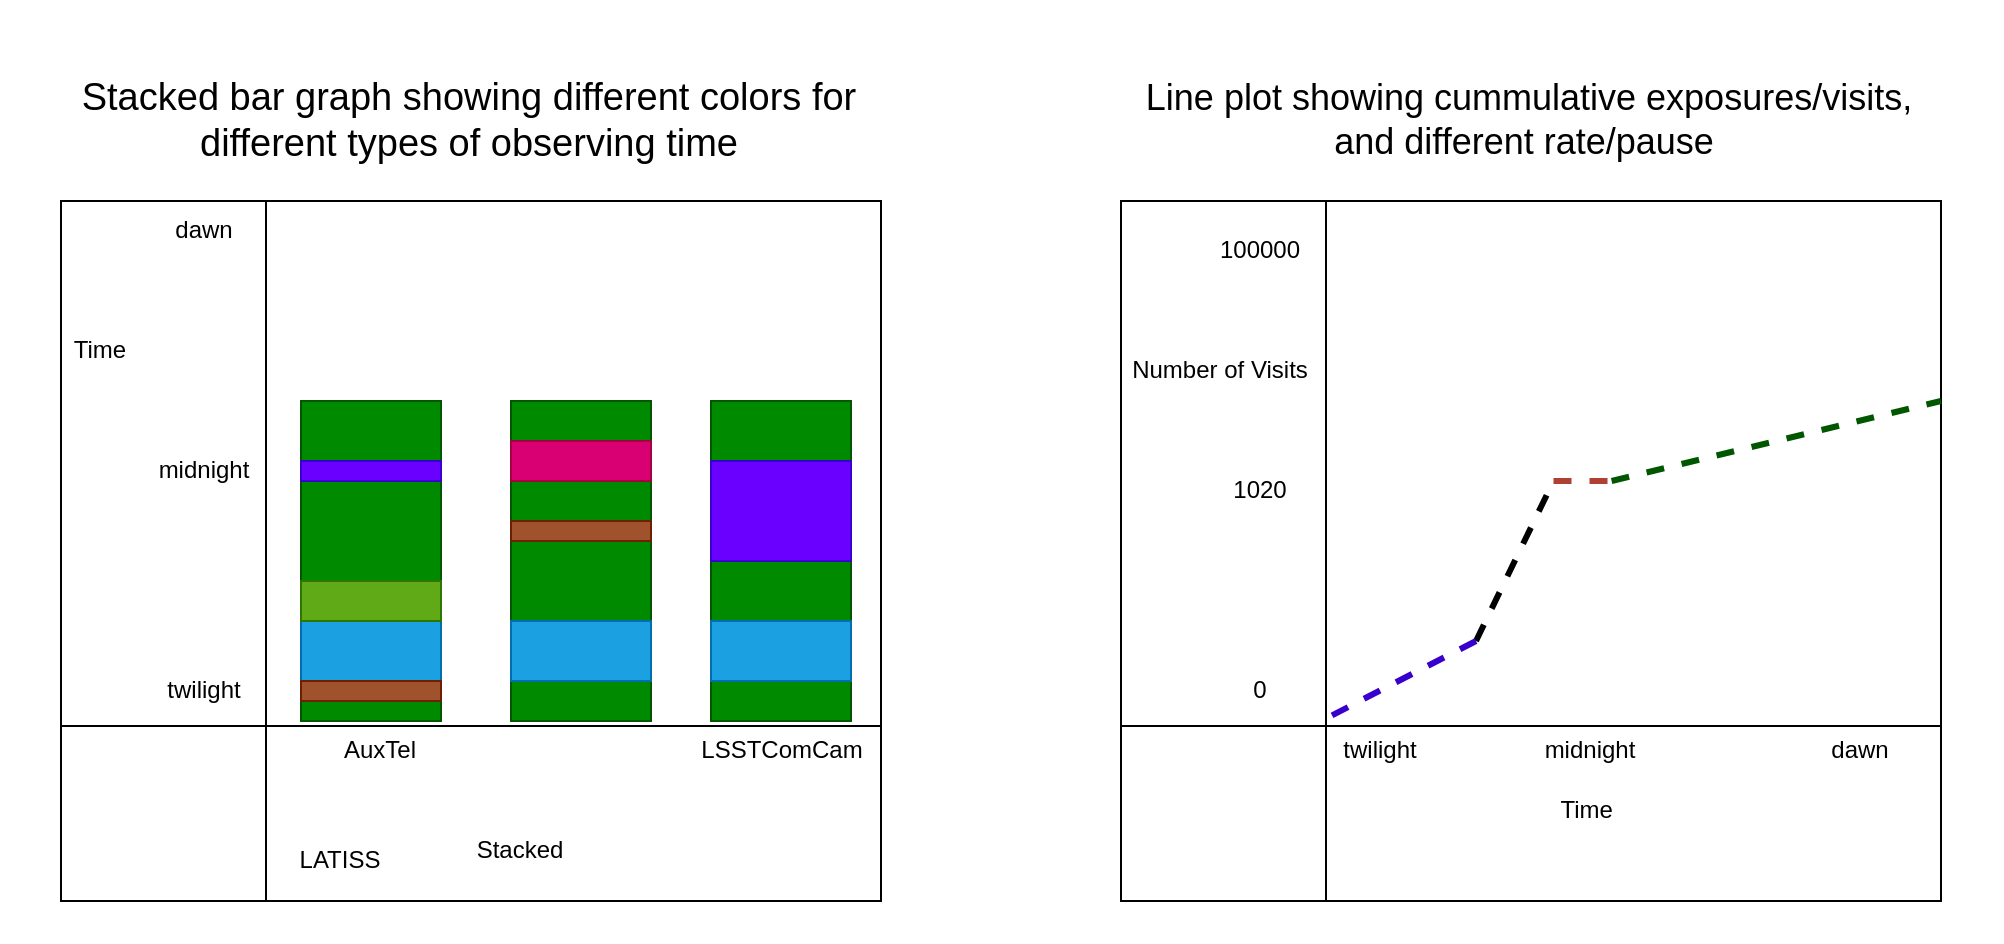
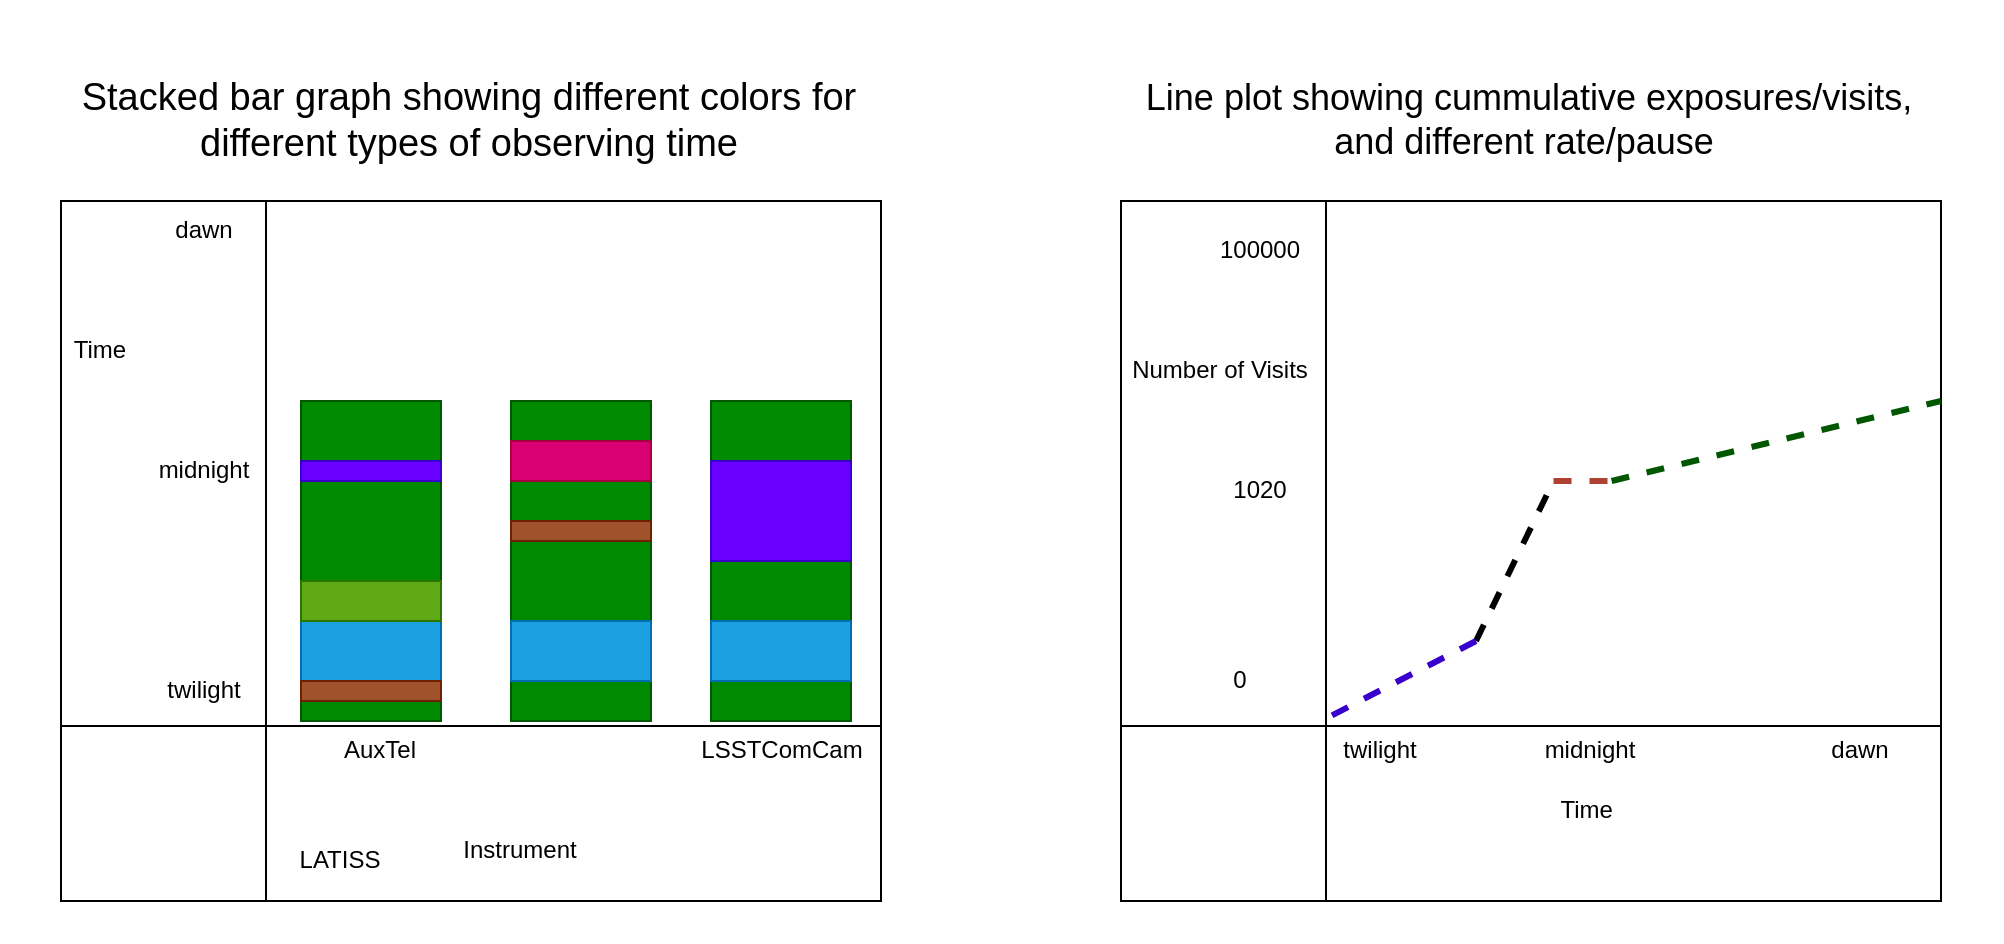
(1261, 691) -> (1241, 681)
(521, 851) -> (521, 851)
